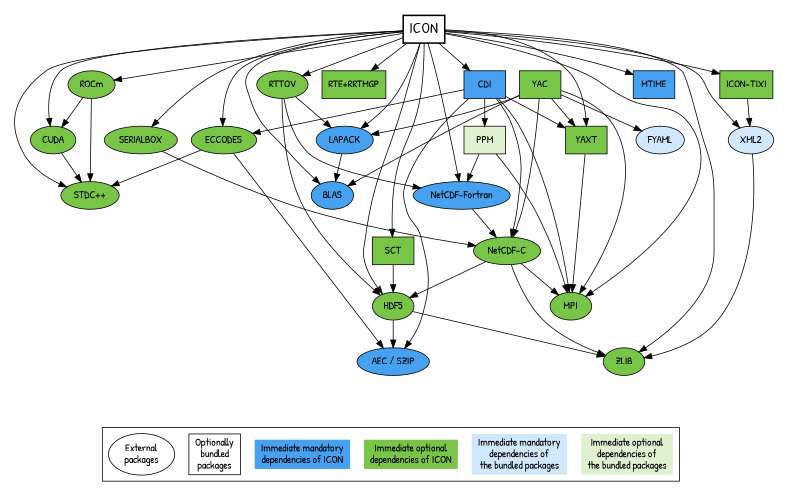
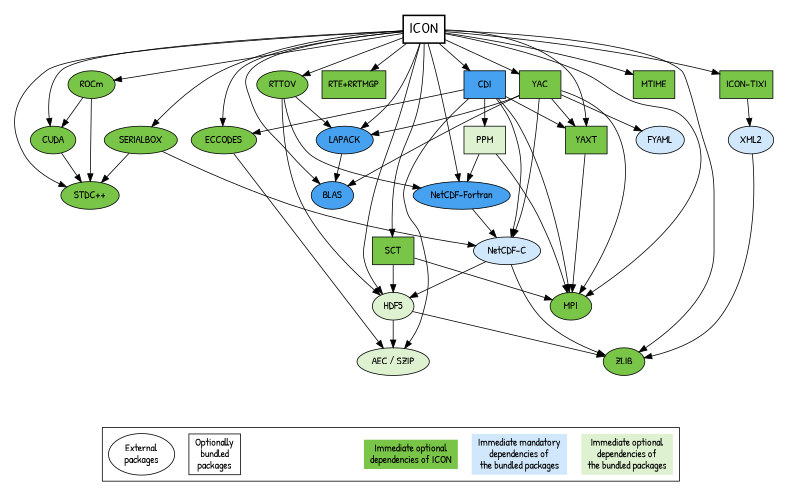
(604, 47) -> (479, 55)
(654, 85) -> (654, 85)
(160, 167) -> (118, 165)
(507, 251) -> (507, 251)
(537, 277) -> (480, 278)
(393, 306) -> (393, 306)
(393, 362) -> (393, 362)
(302, 454) -> none
